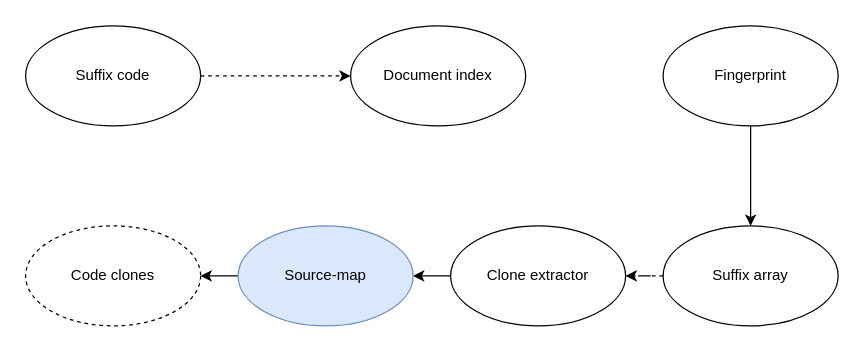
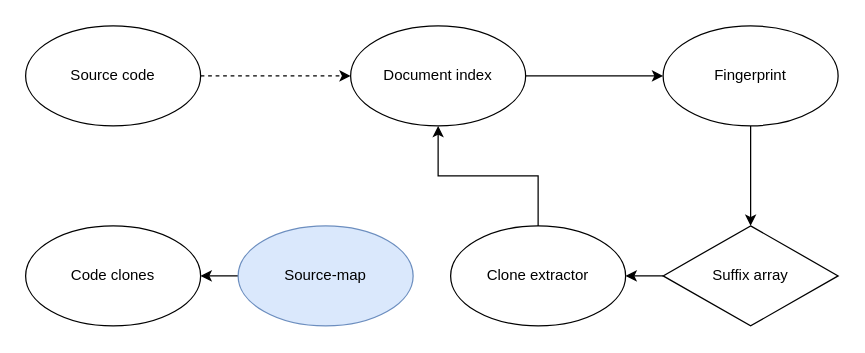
(113, 76) -> (113, 76)
none -> (590, 76)
(113, 276) -> (113, 276)
(428, 276) -> (492, 176)
(656, 276) -> (656, 276)
(751, 276) -> (751, 276)
